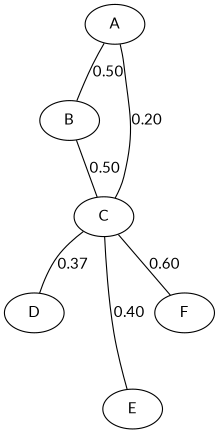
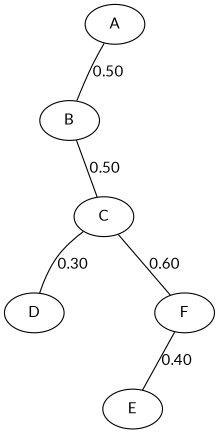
(130, 122) -> none
(73, 265) -> (73, 265)
(111, 314) -> (159, 361)
